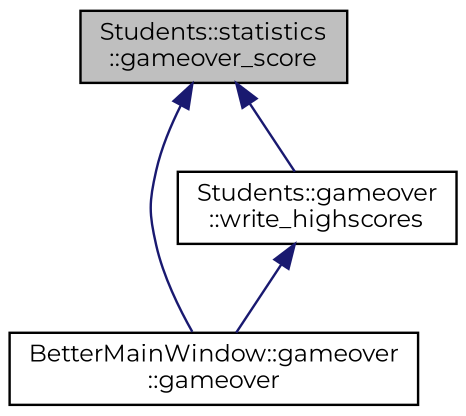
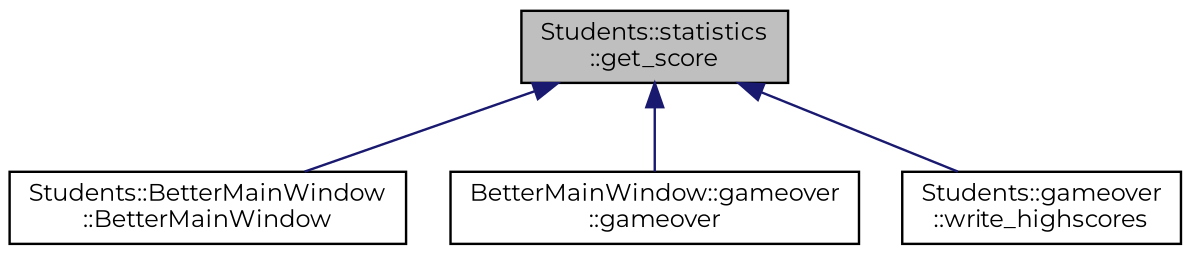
(214, 47) -> (655, 47)
none -> (208, 208)
(259, 299) -> none
